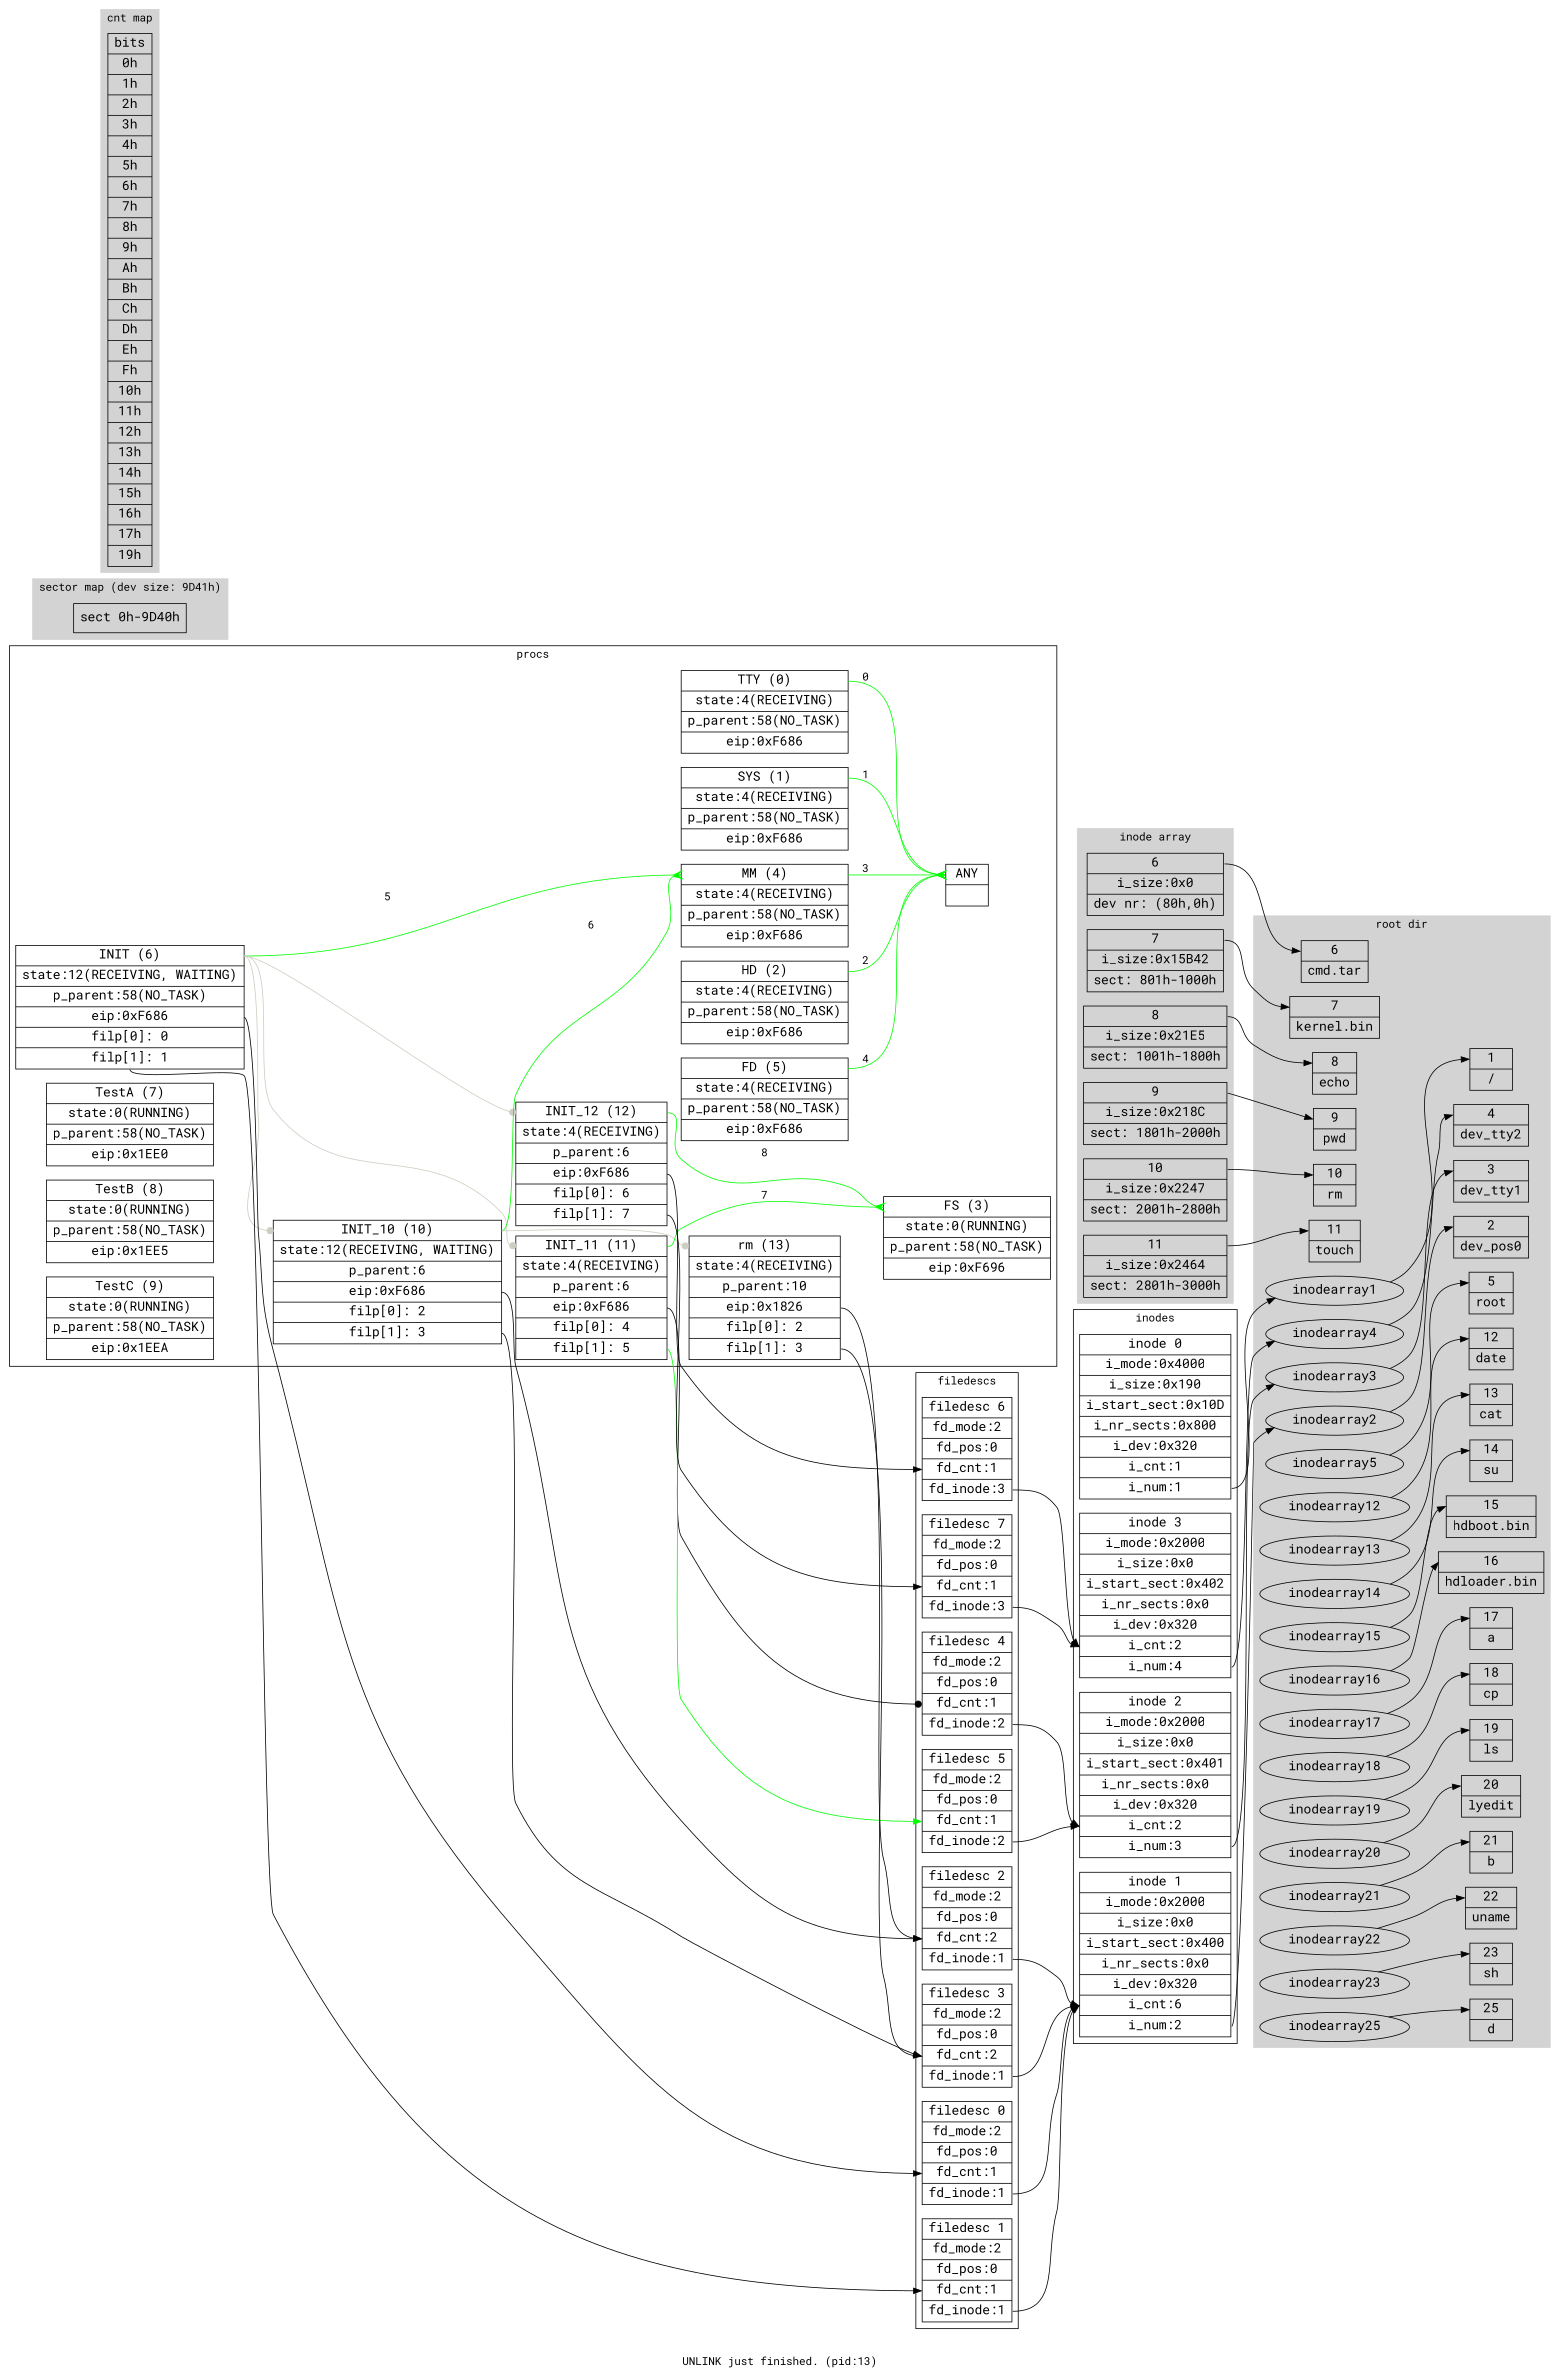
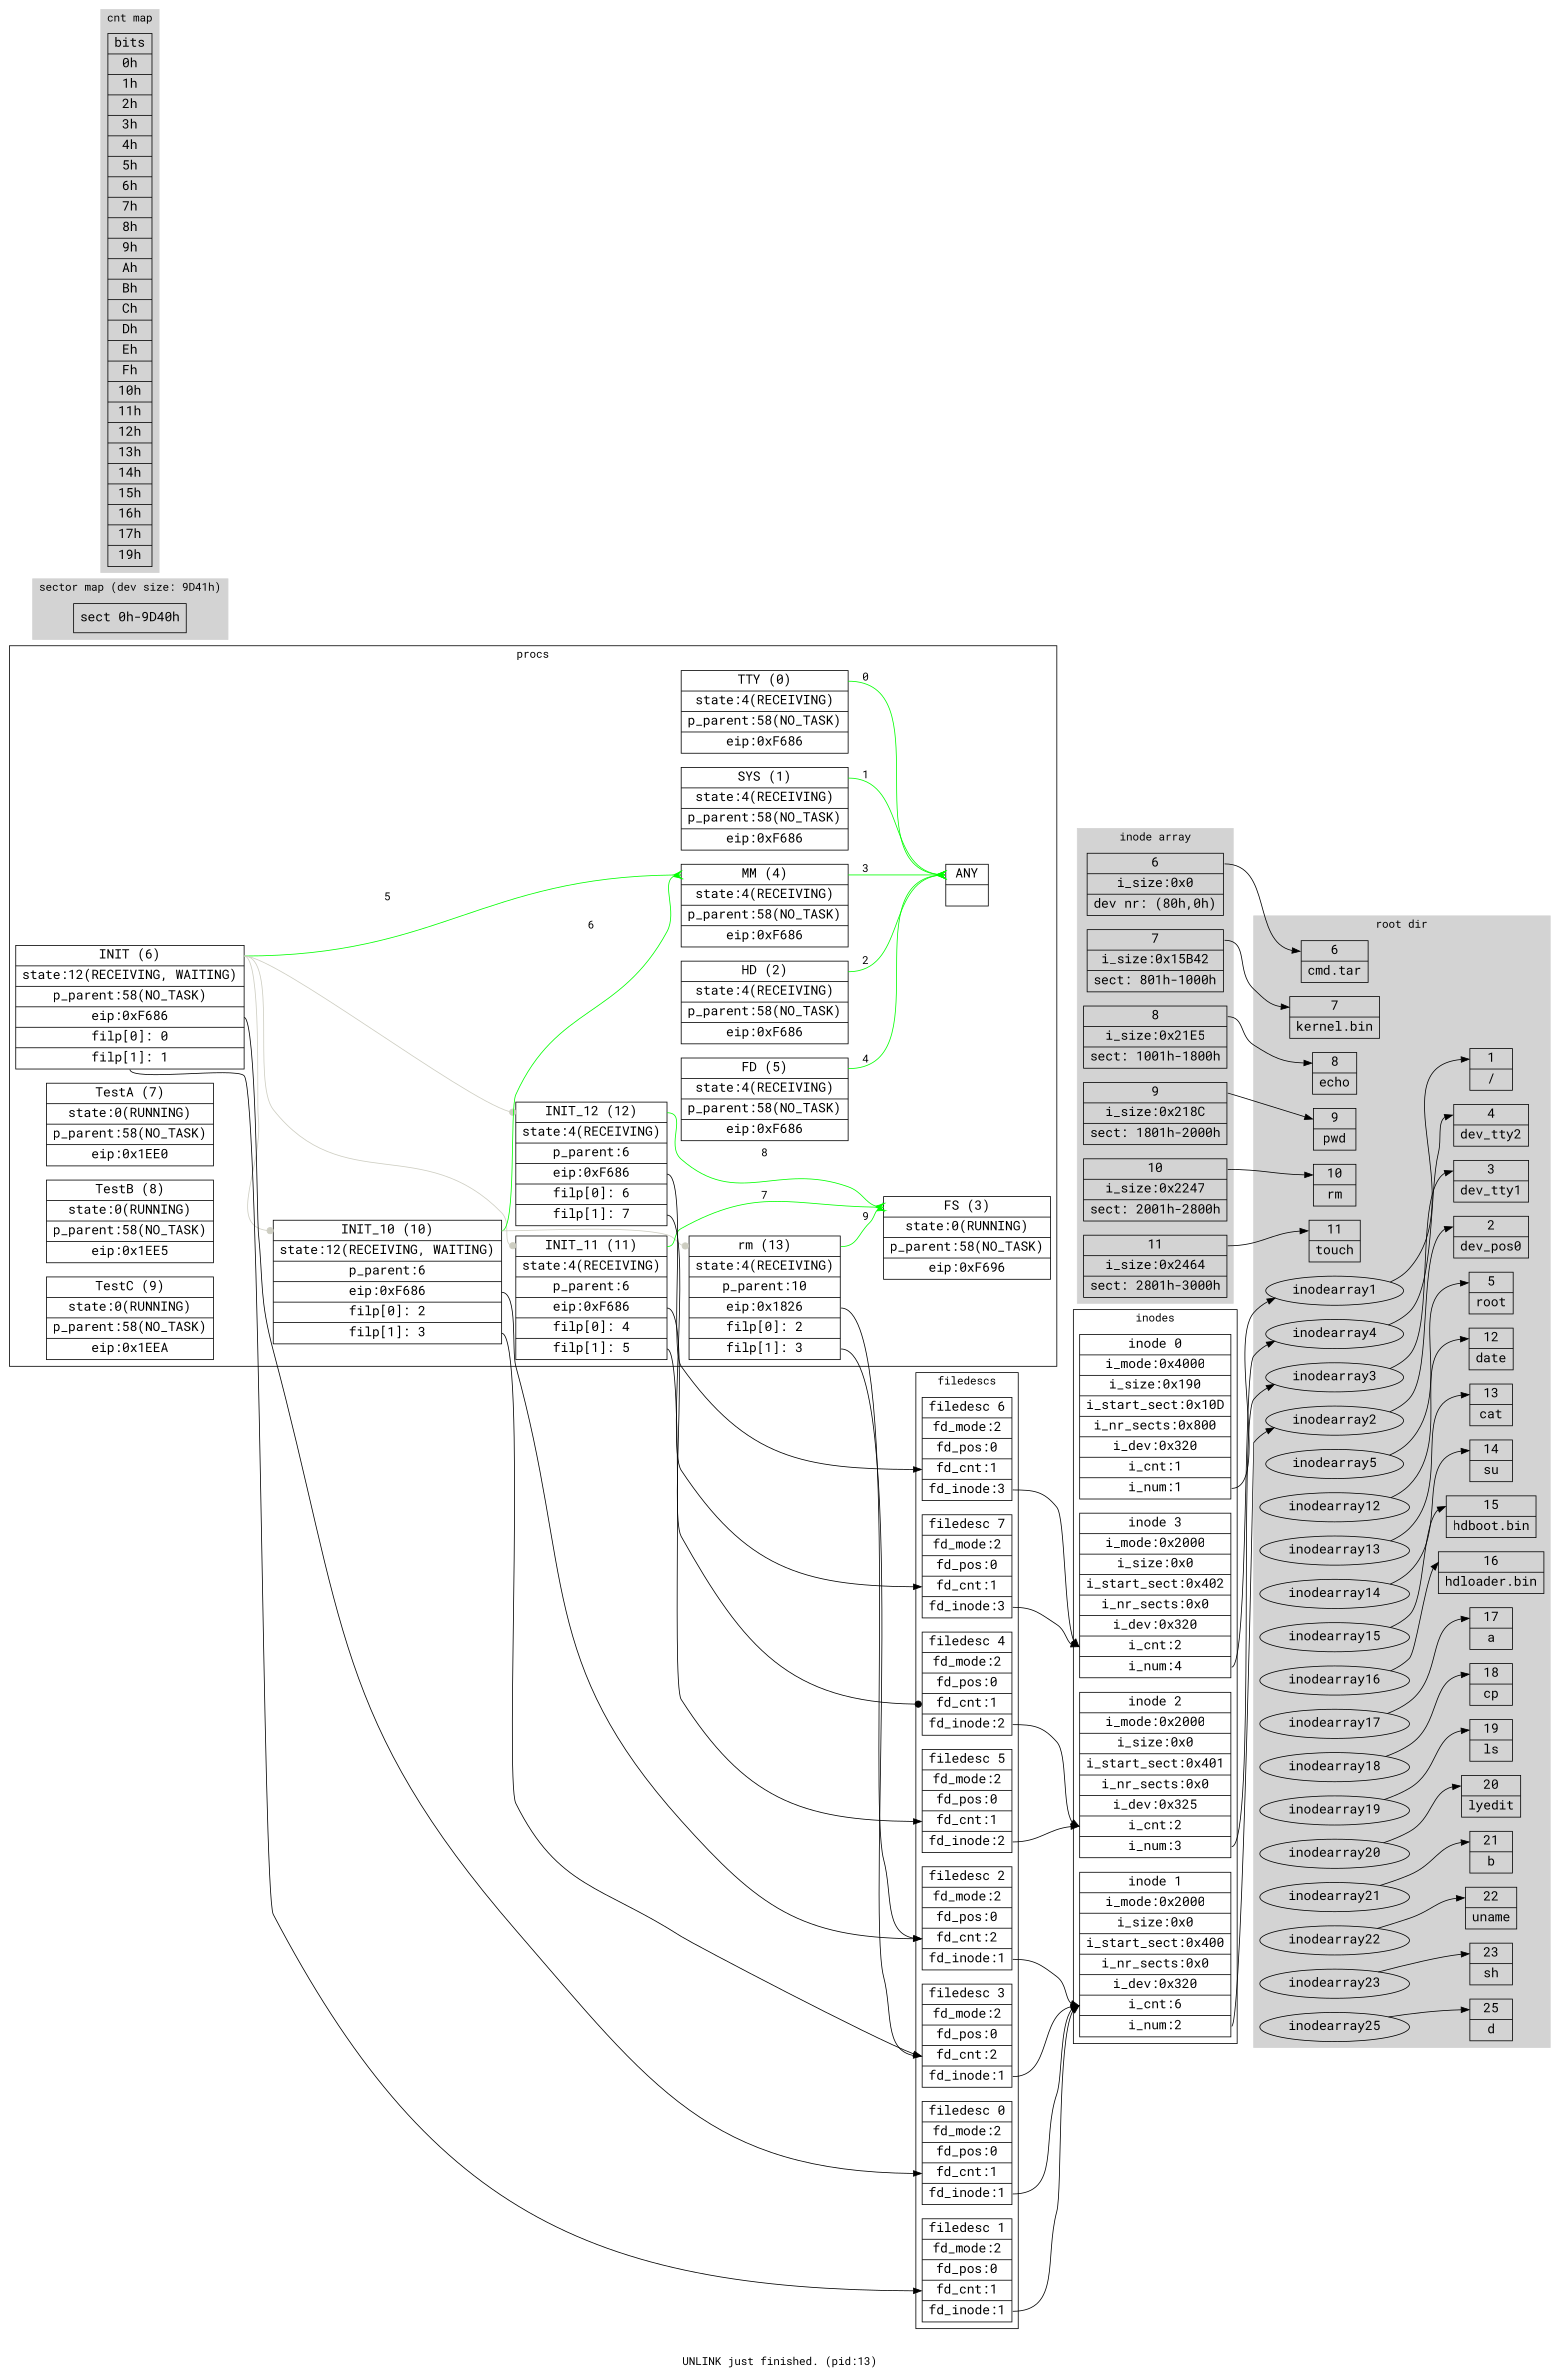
none -> (862, 1233)
(678, 1663) -> (678, 1663)
(1155, 1805) -> (1155, 1805)
